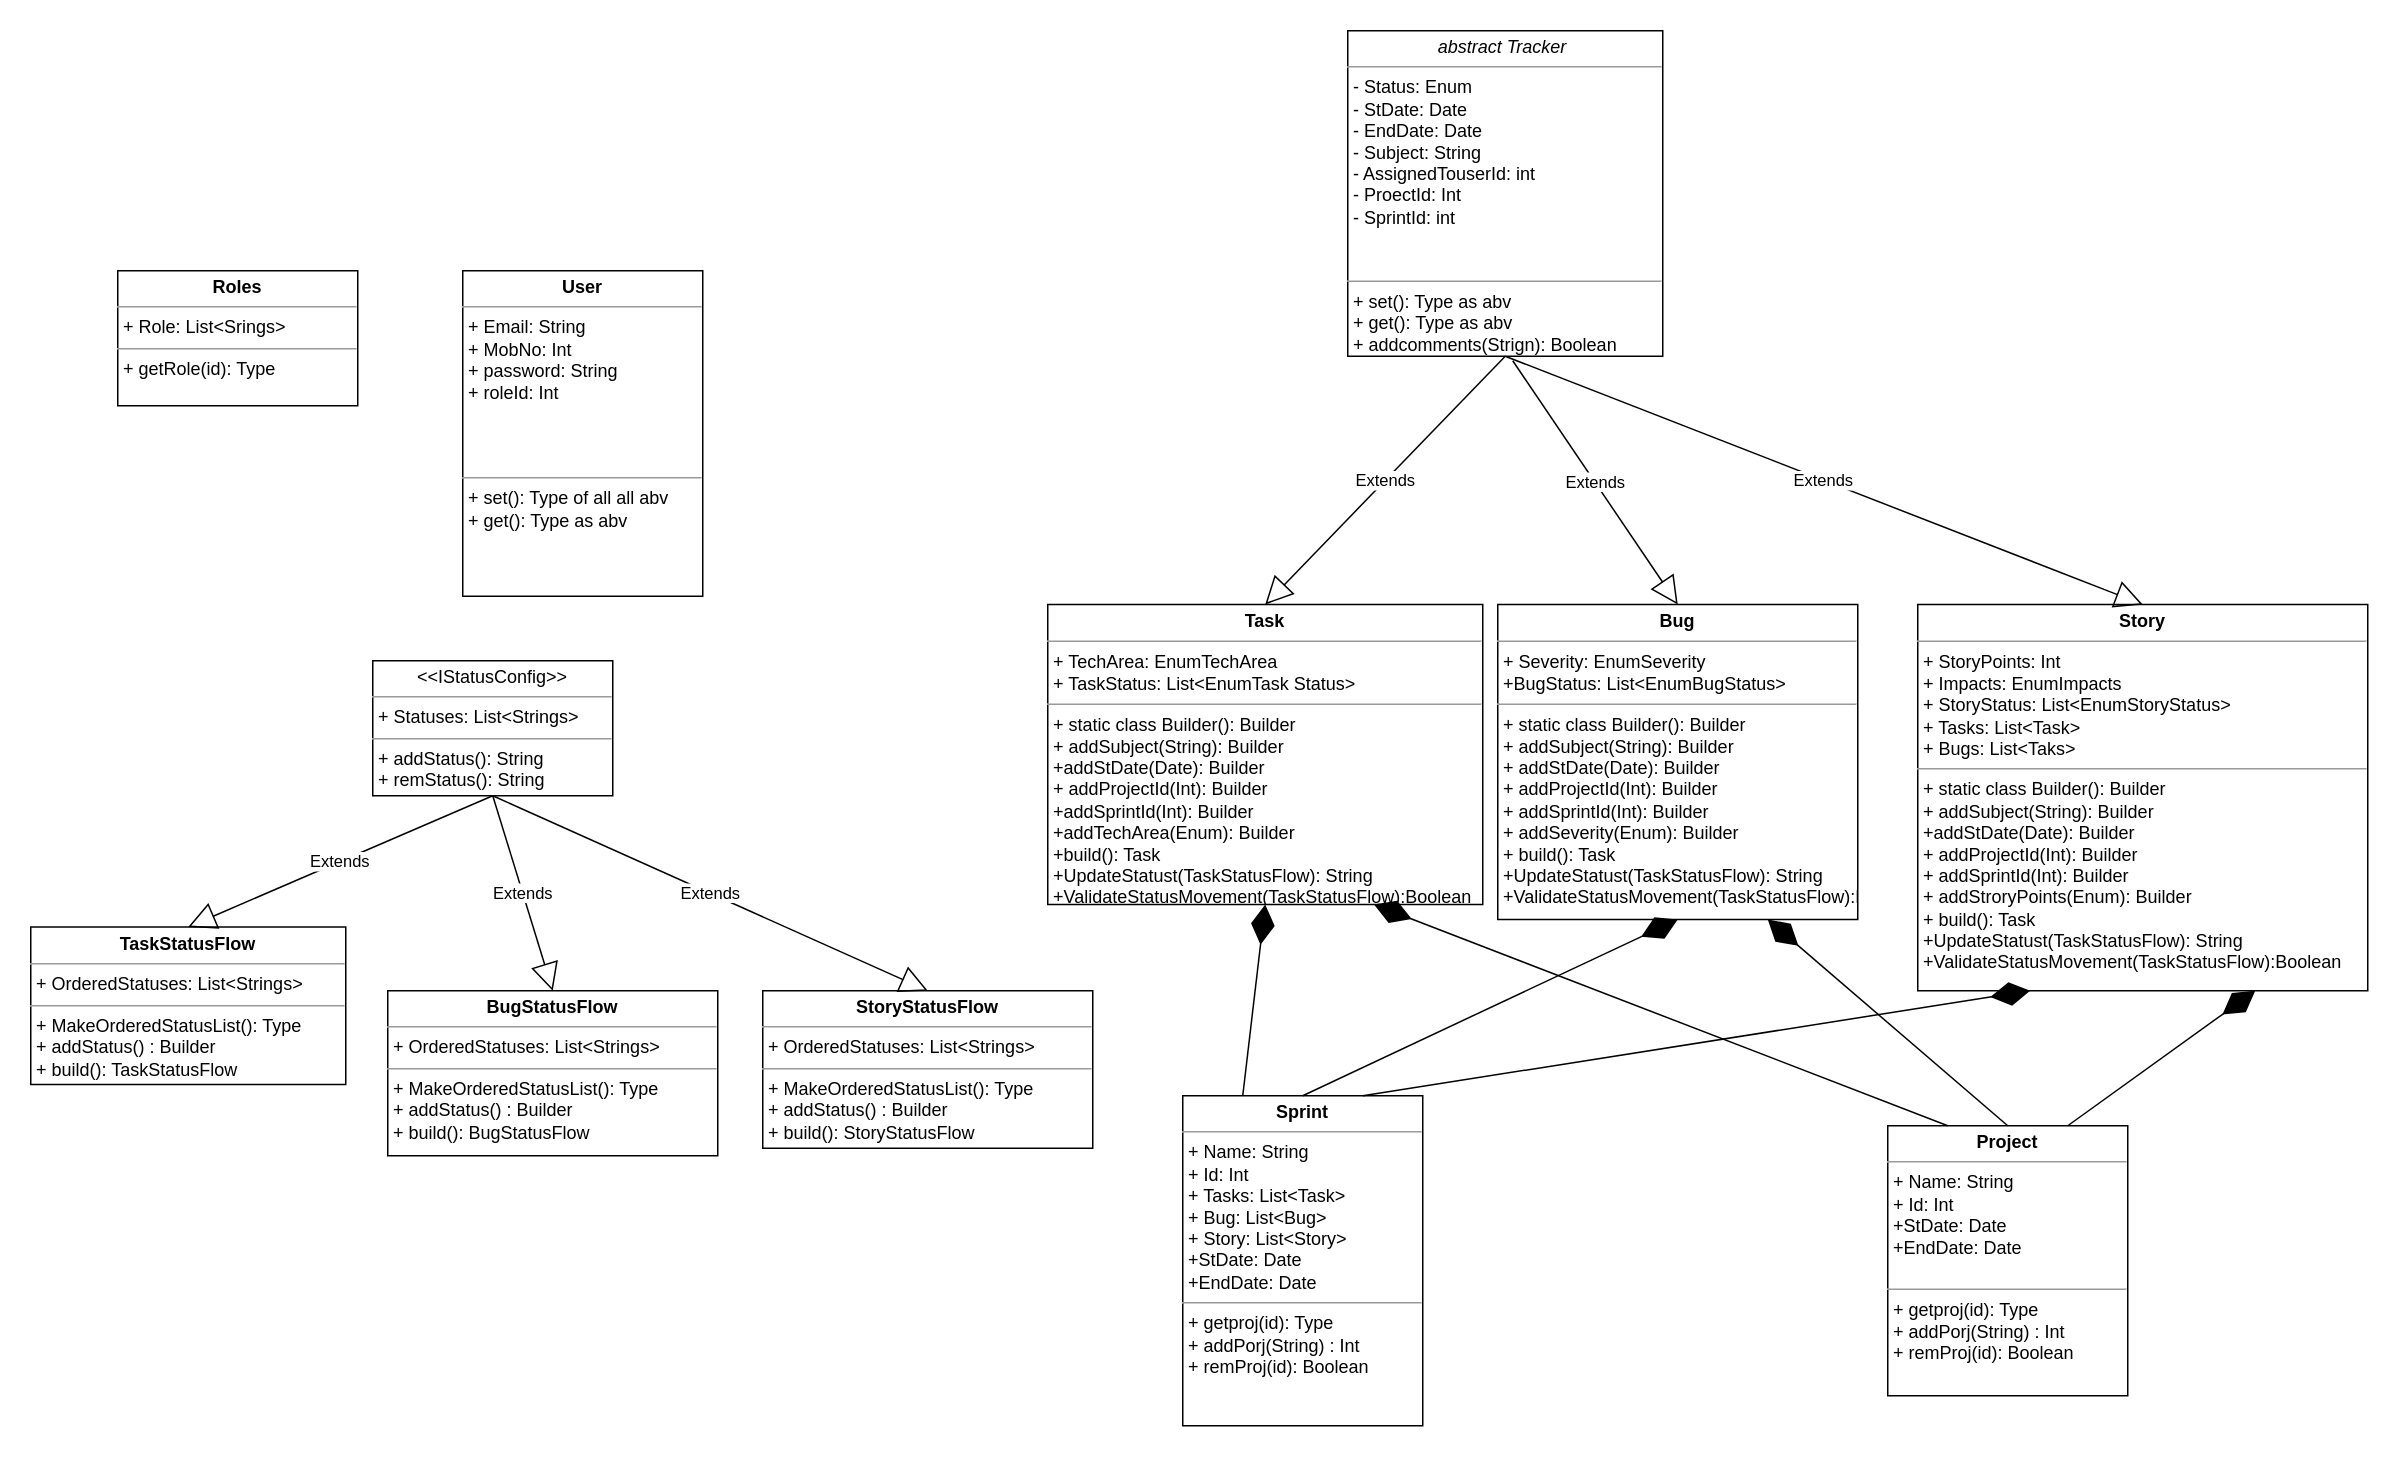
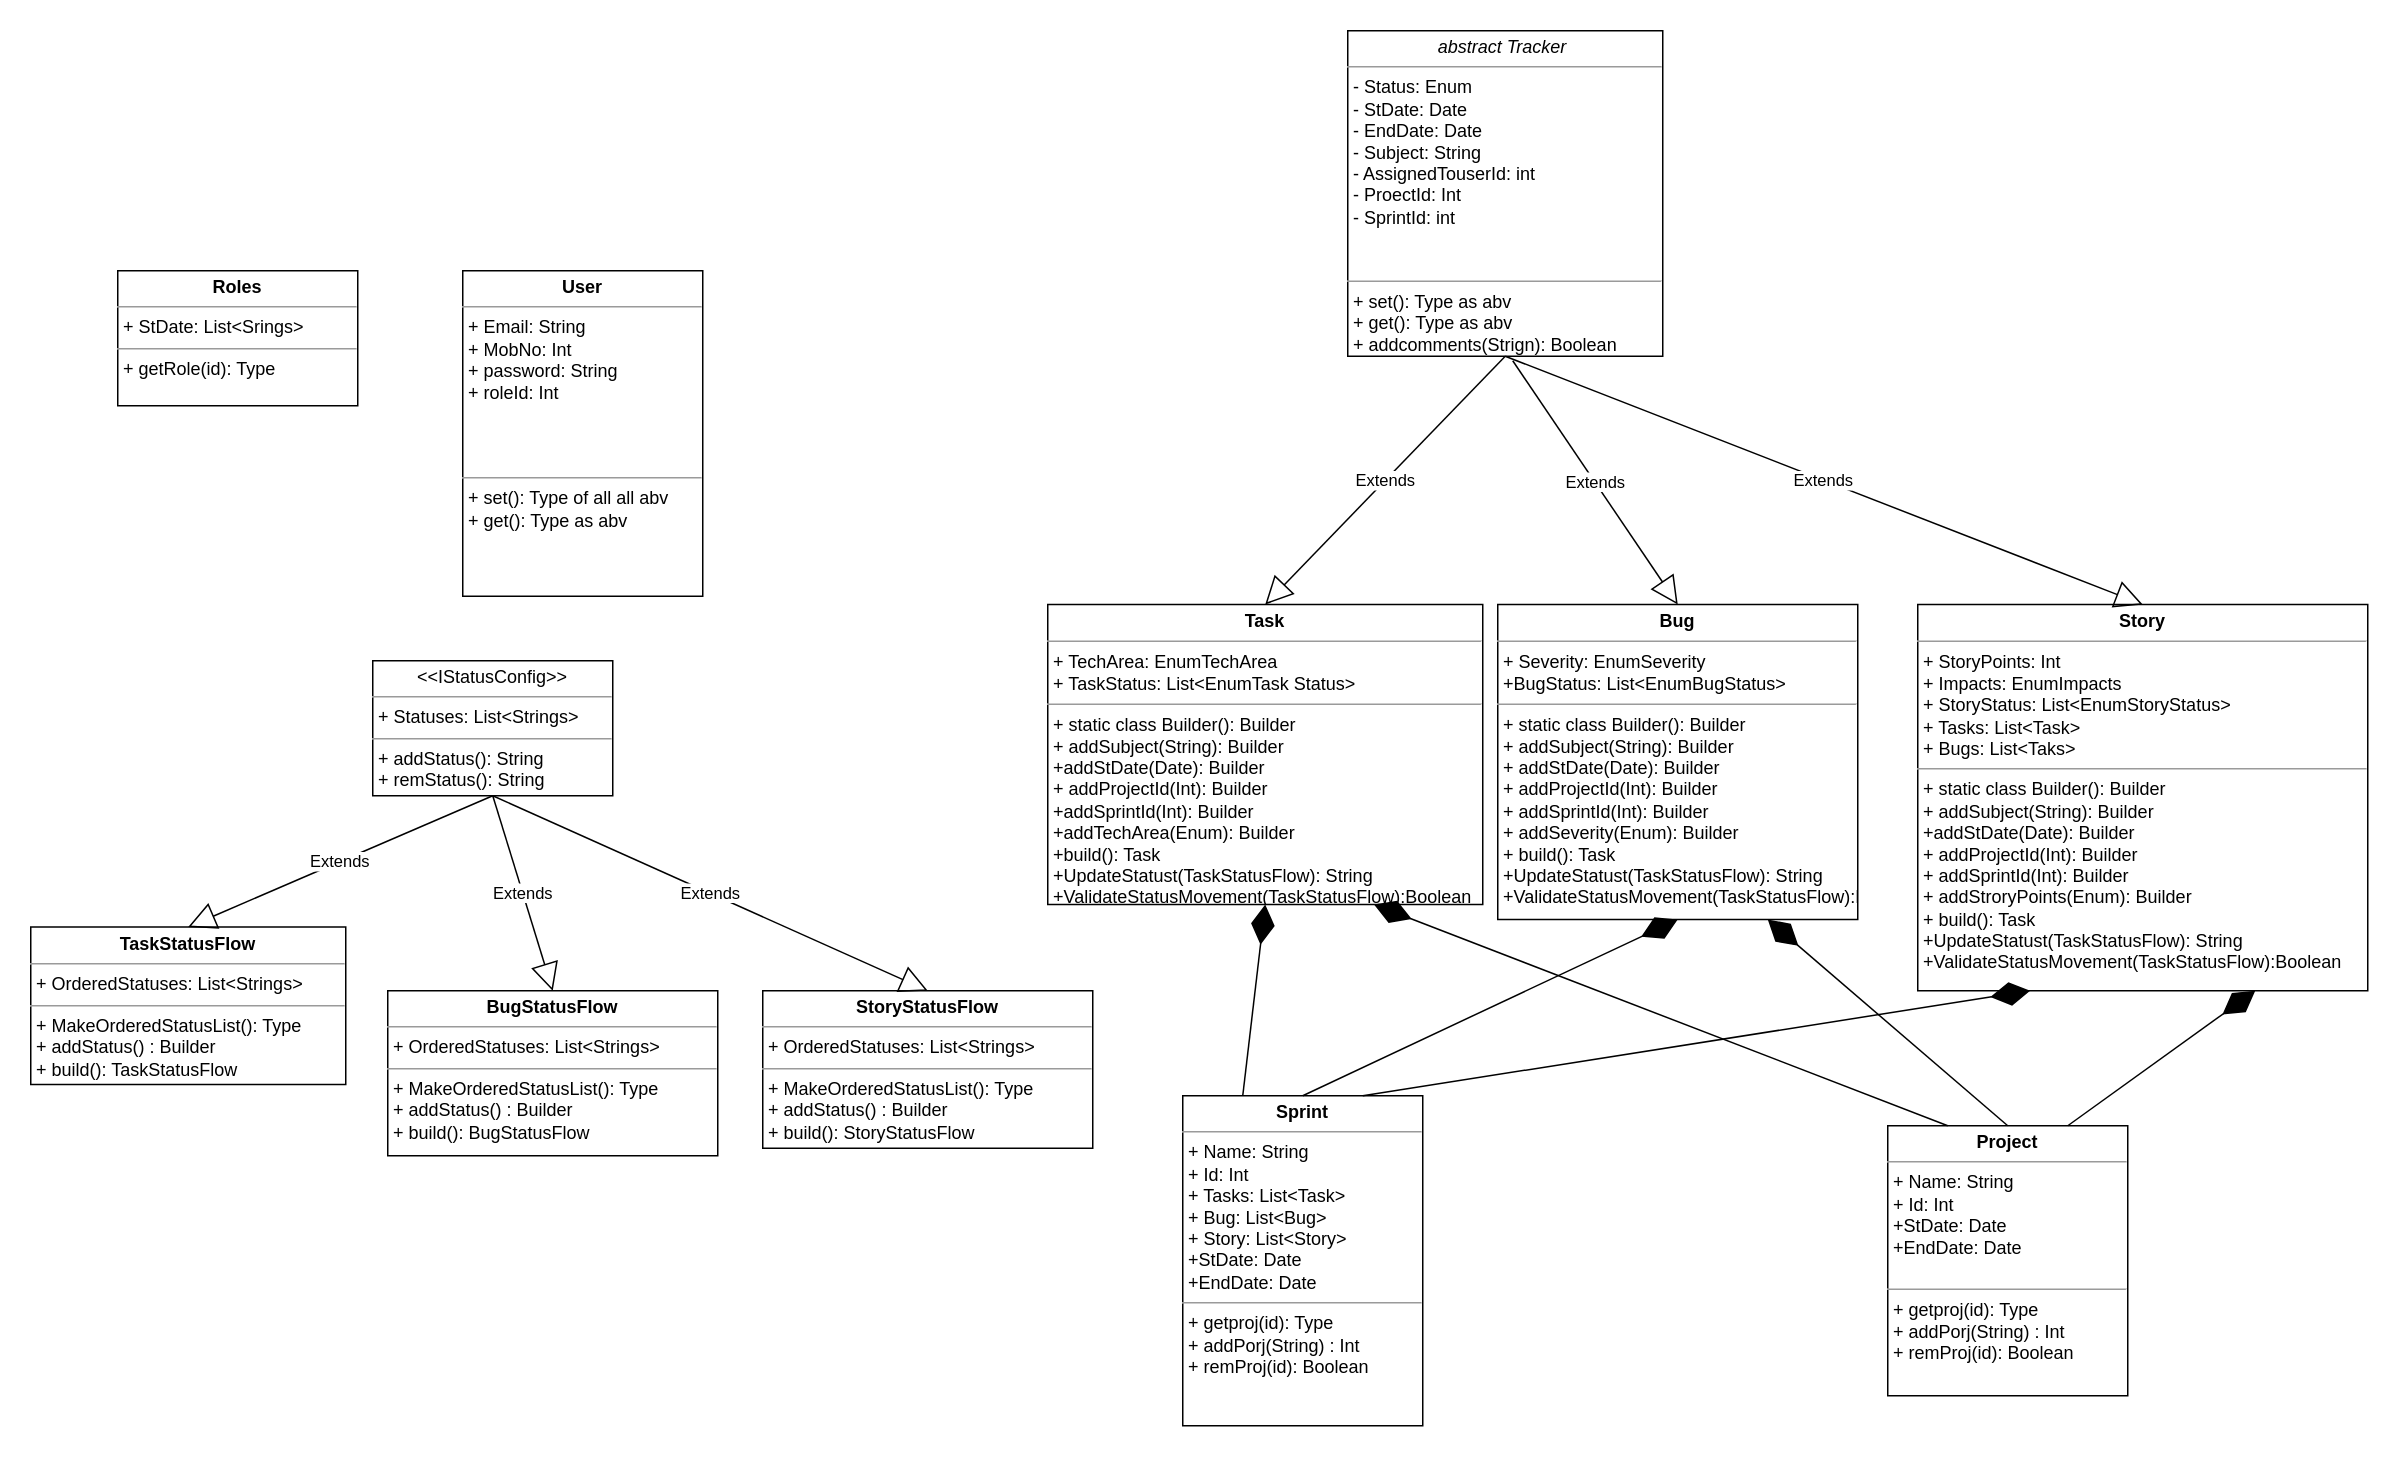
(205, 303) -> (217, 303)
